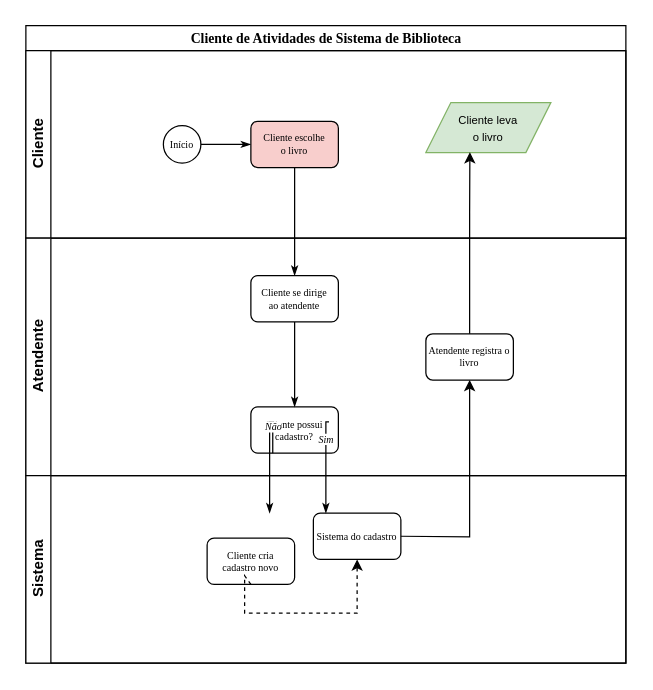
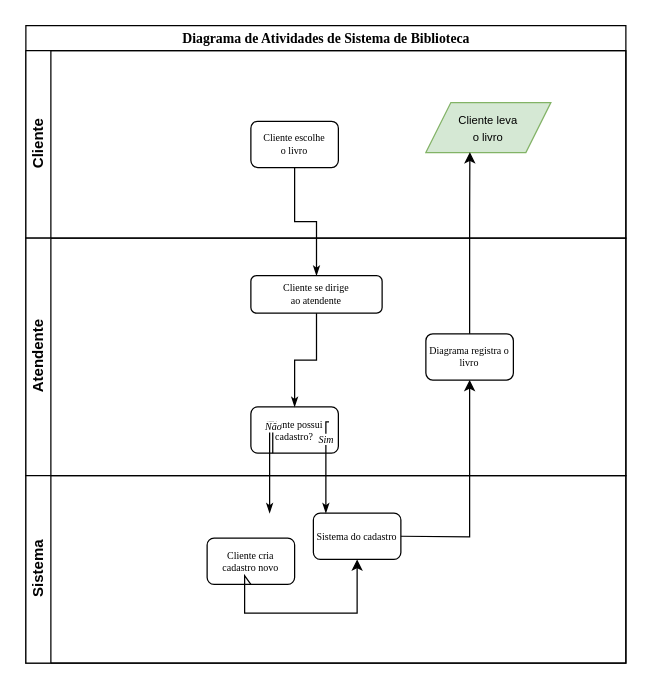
(326, 38) -> (326, 38)
(182, 144) -> none
(222, 144) -> none
(294, 144) -> (294, 144)
(294, 299) -> (316, 294)
(469, 357) -> (469, 357)
(300, 613) -> (300, 613)
